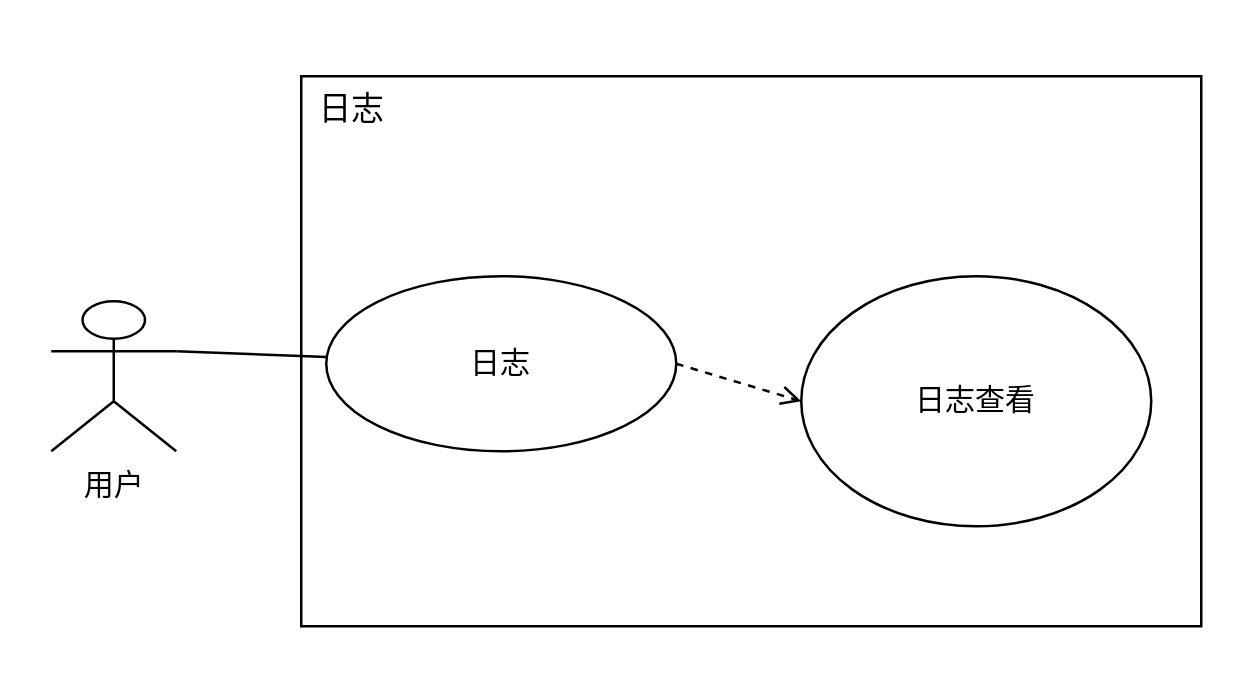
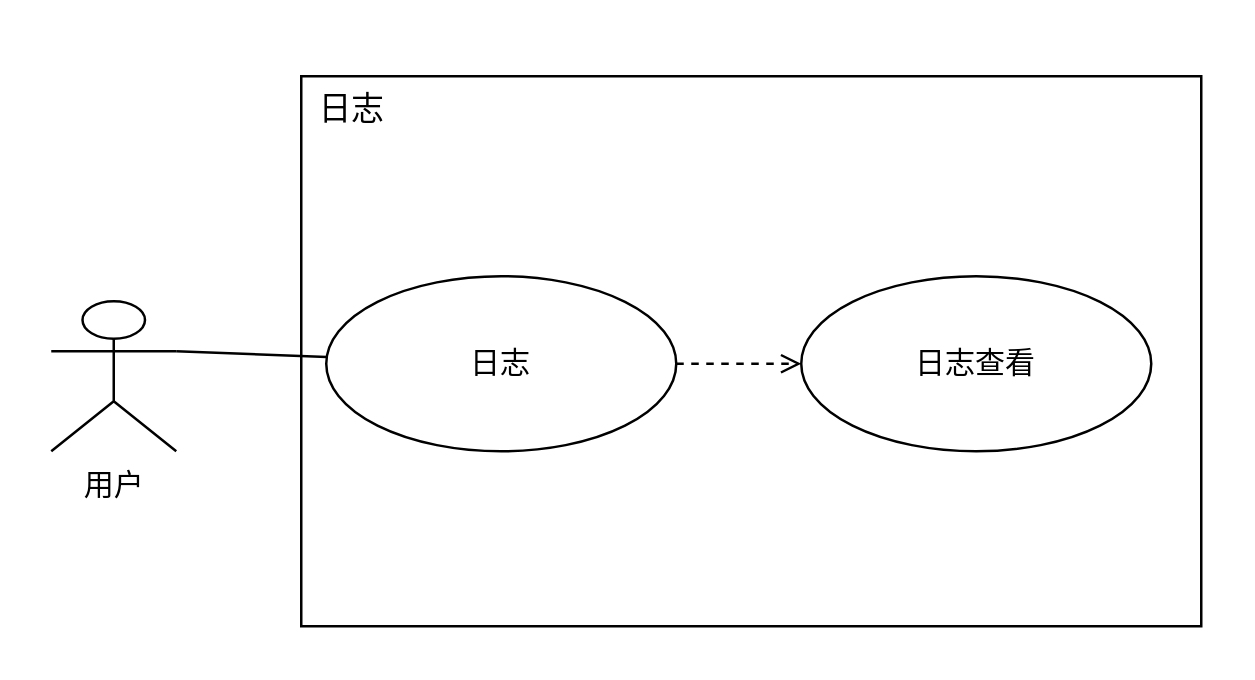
(976, 401) -> (976, 364)
